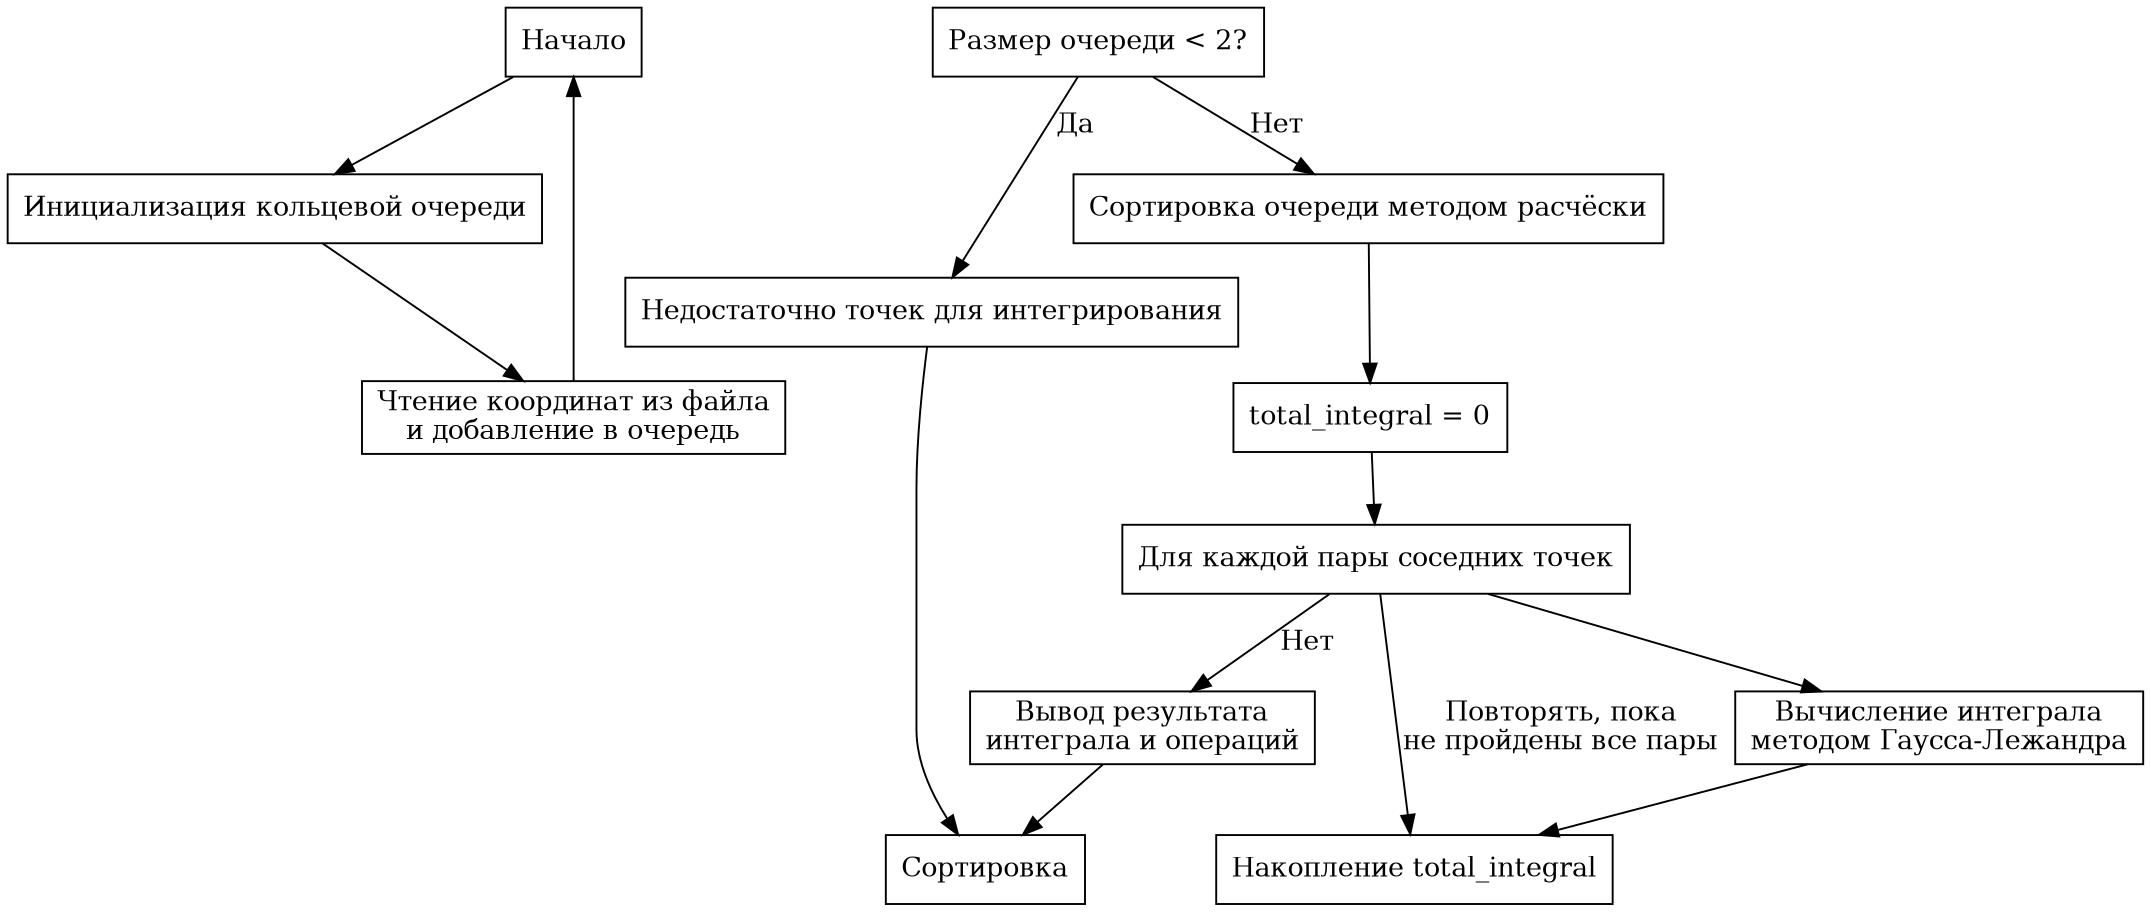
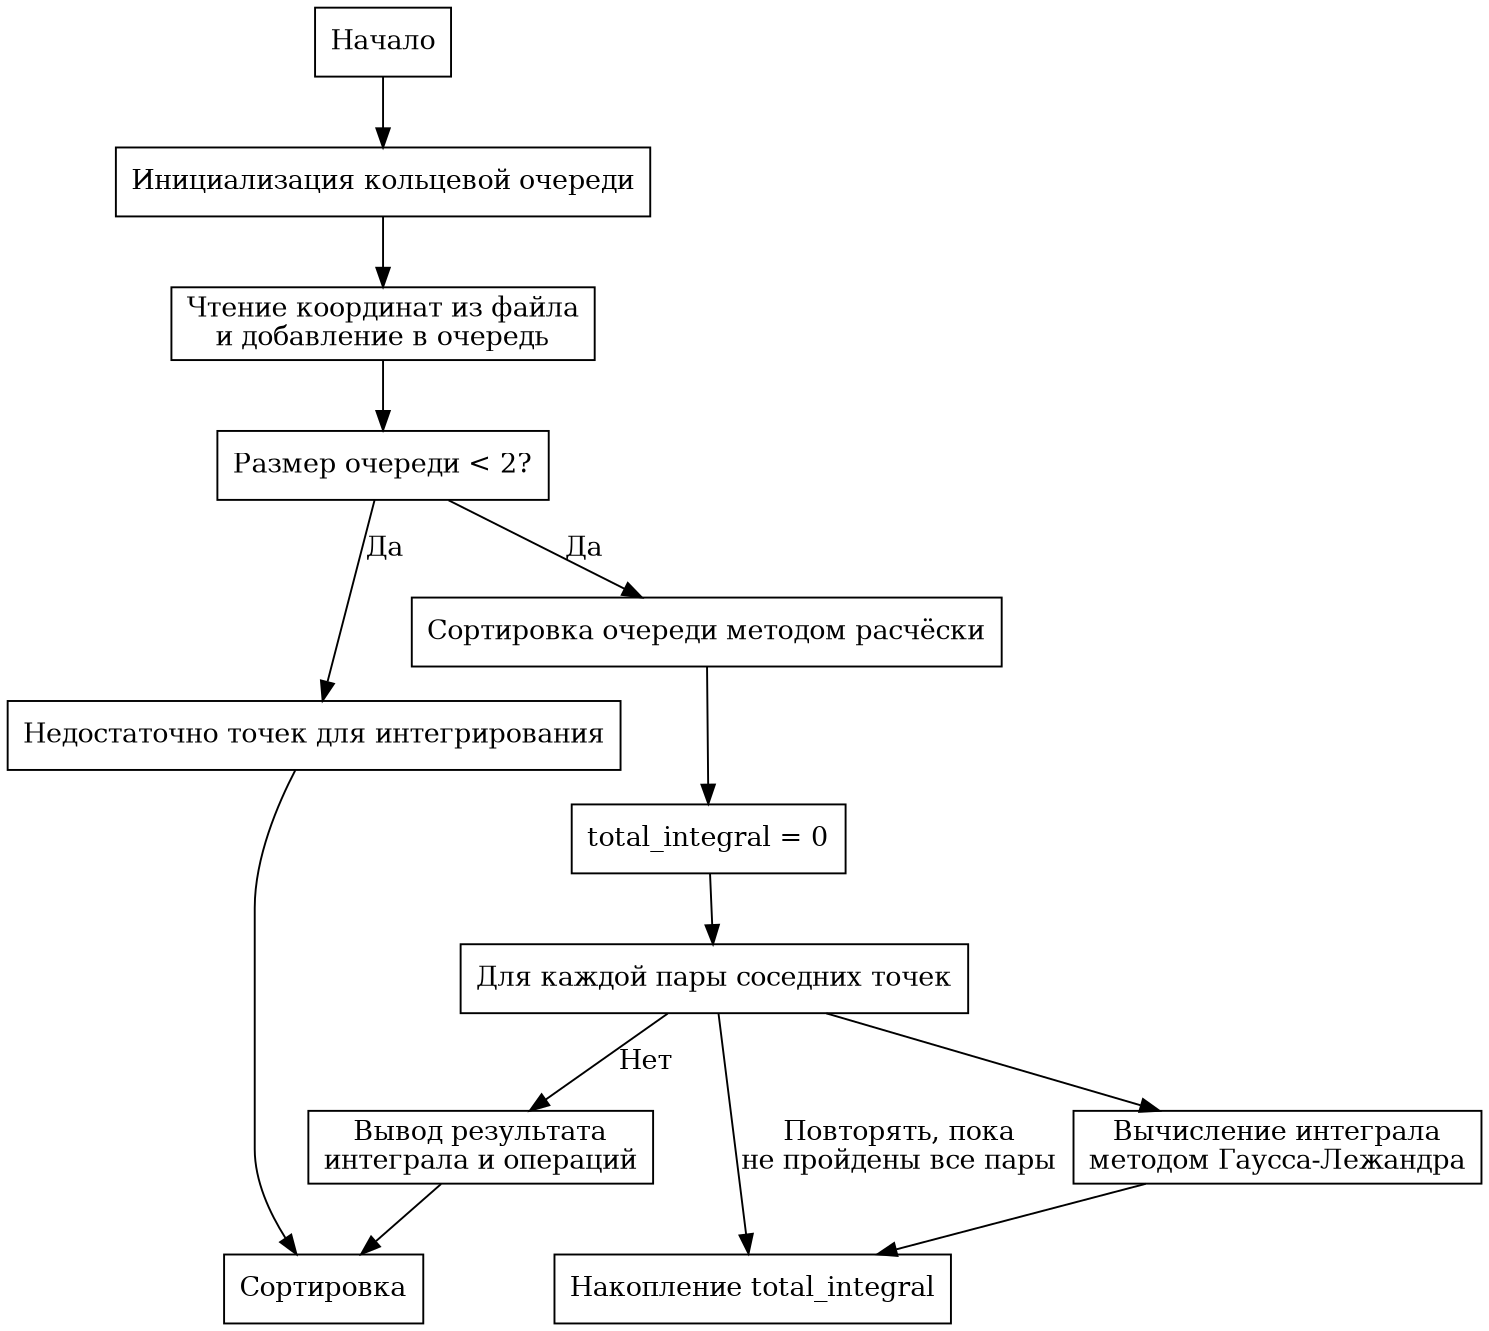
(1277, 125) -> (584, 549)
(574, 239) -> (383, 385)
